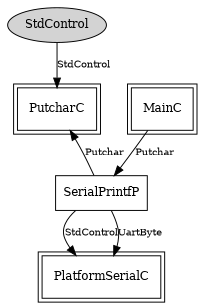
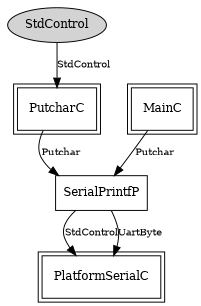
(85, 157) -> (39, 152)
